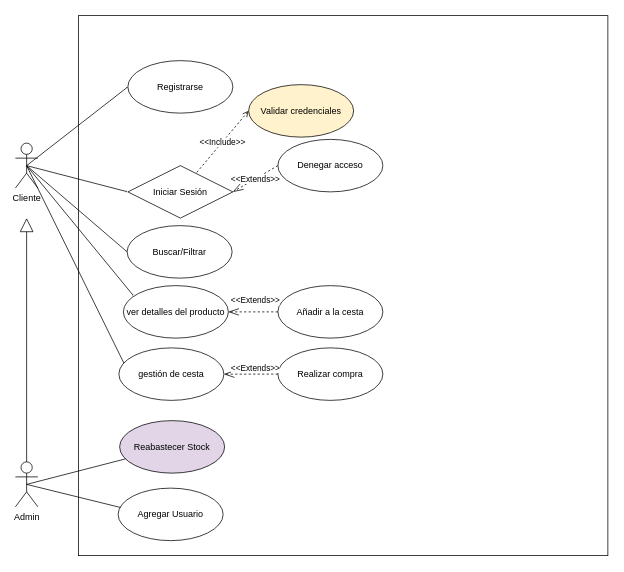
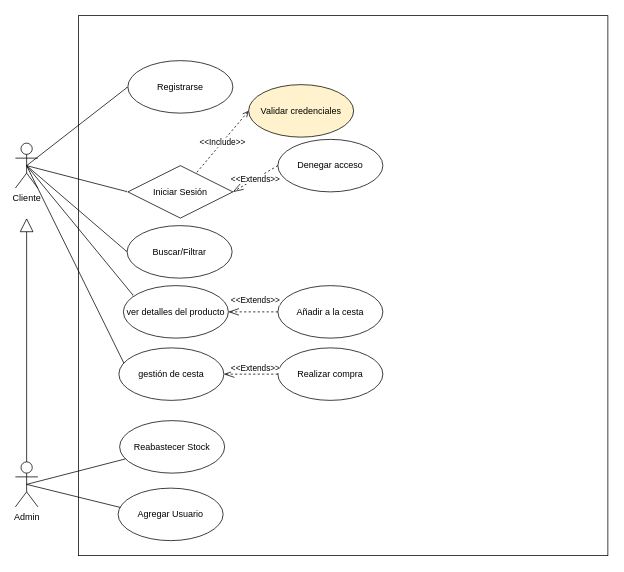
(172, 447) -> (172, 447)
